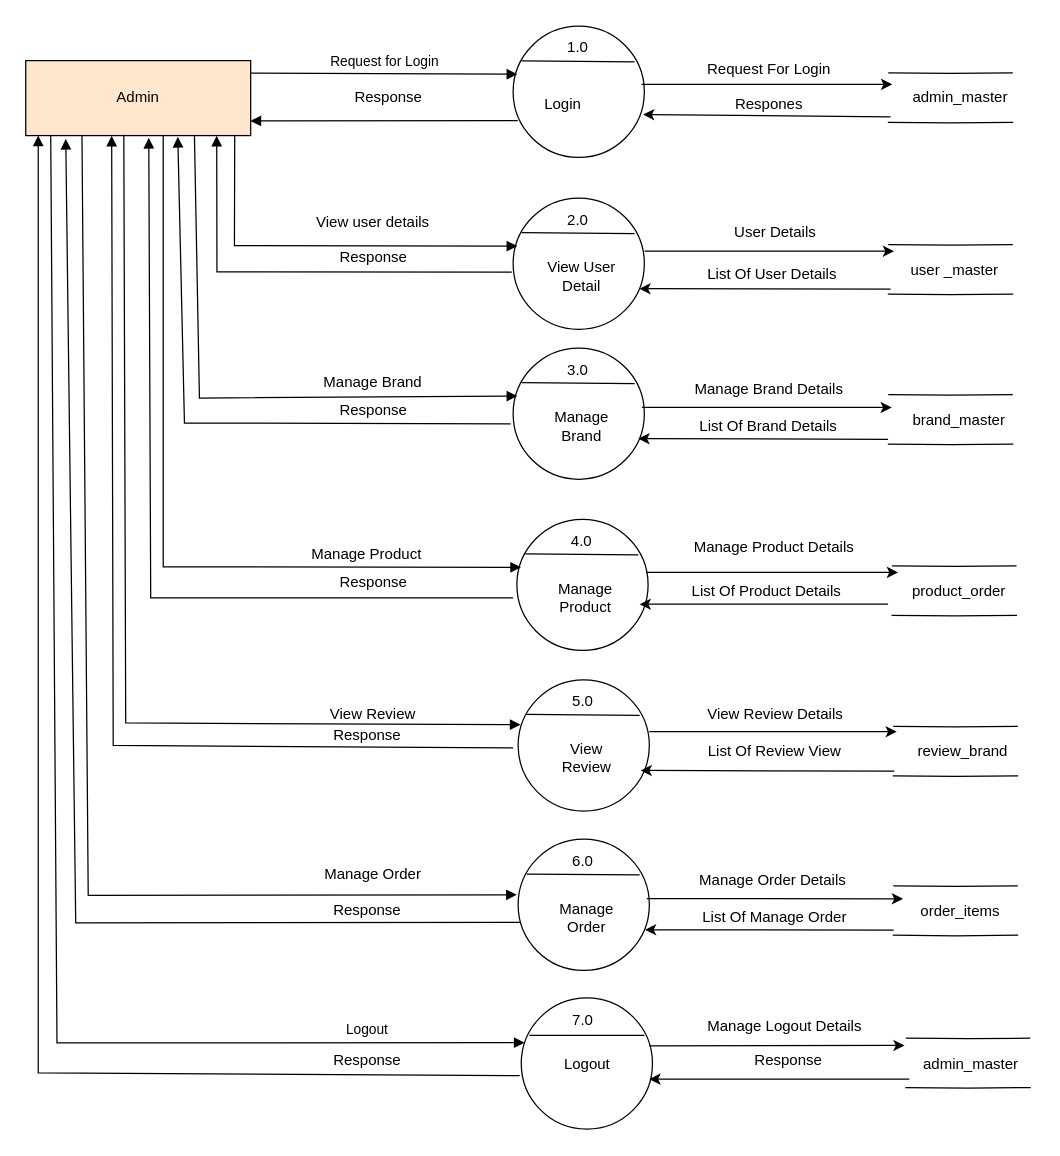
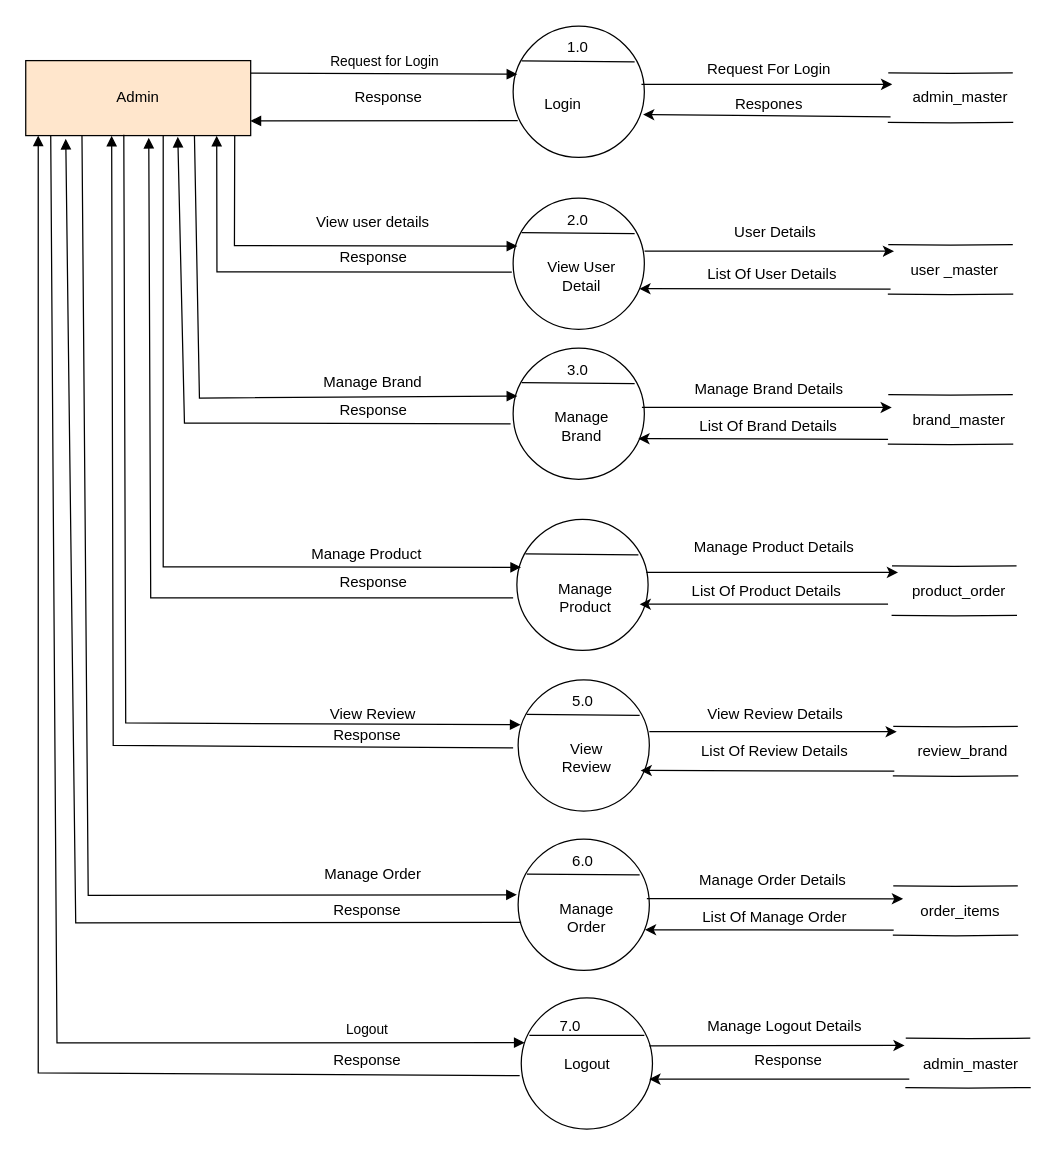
(582, 541) -> none
(775, 752) -> (775, 752)
(583, 1021) -> (571, 1027)
